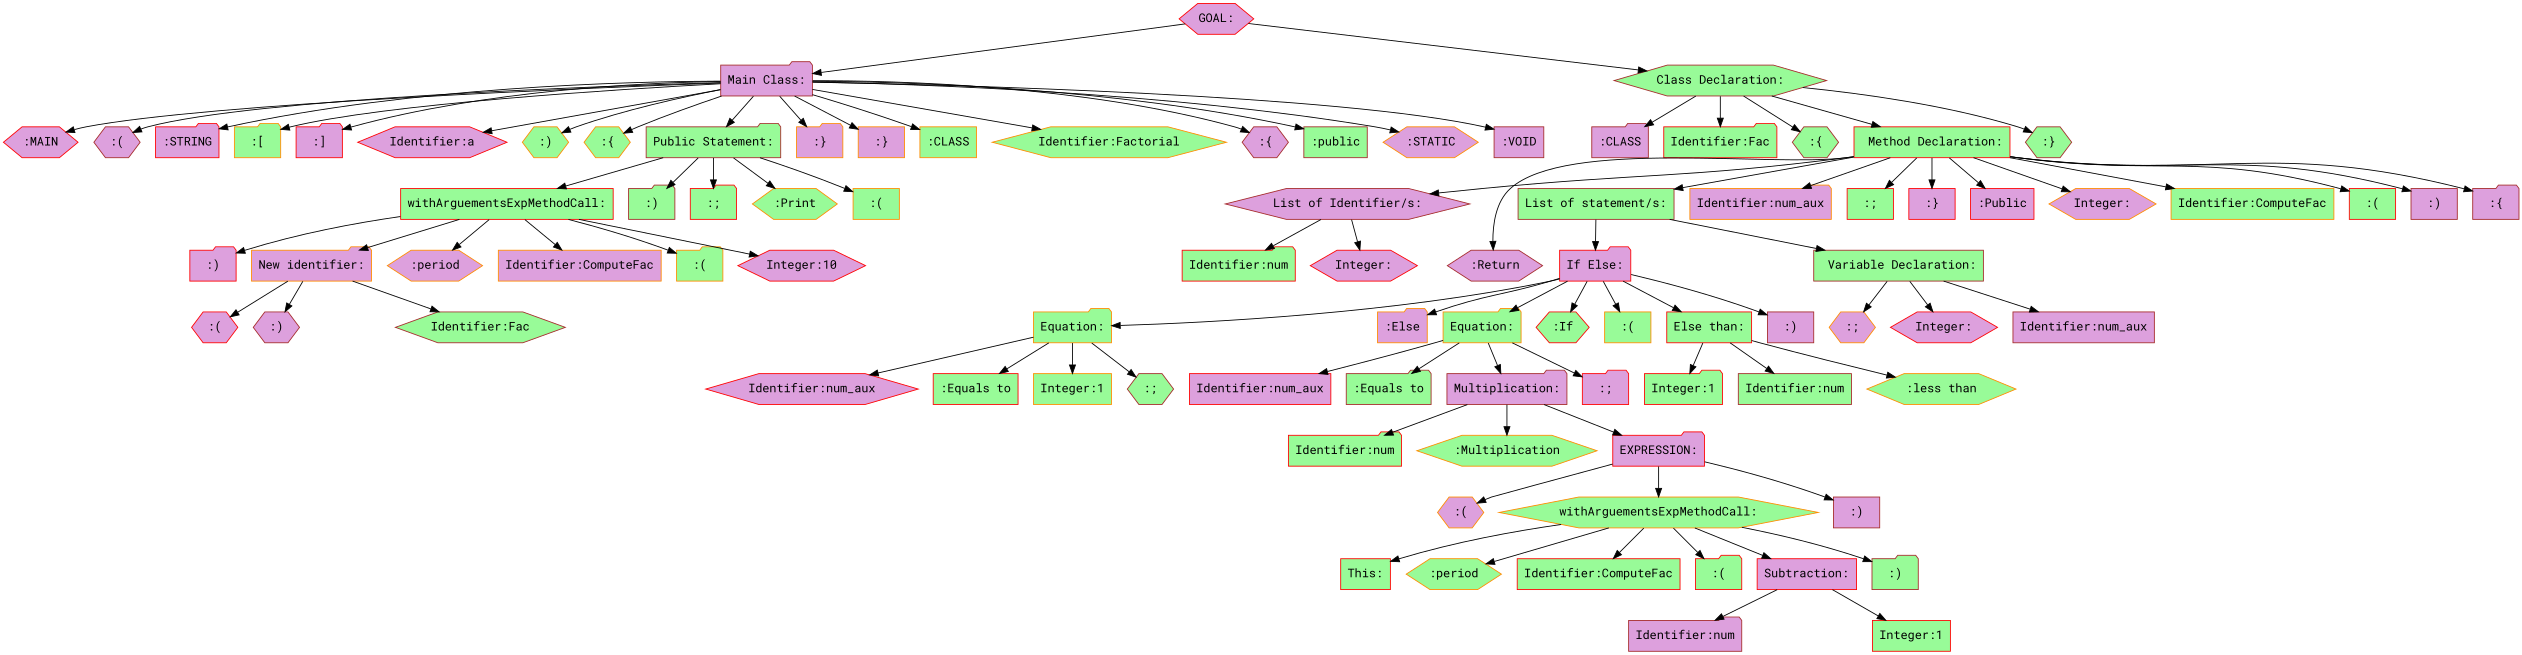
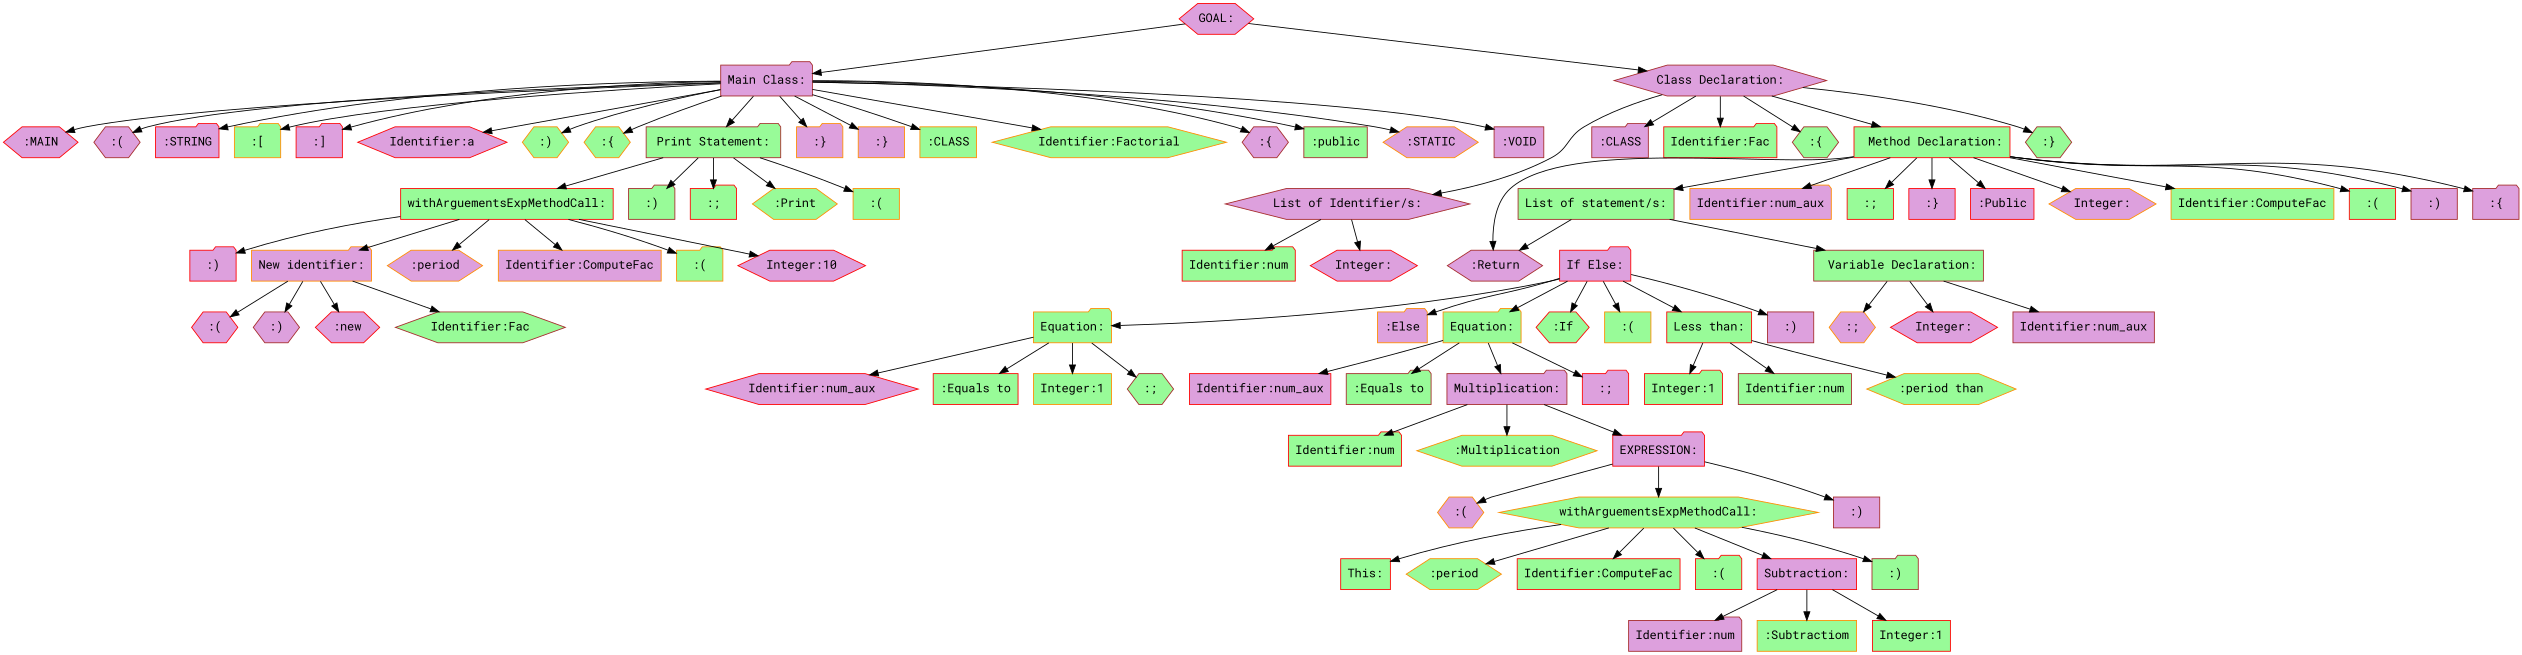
(1720, 81) -> (1720, 81)
(713, 142) -> (713, 142)
(1647, 176) -> (1557, 154)
(1596, 231) -> (1549, 233)
none -> (348, 327)
(1709, 327) -> (1709, 327)
(1941, 389) -> (1941, 389)
none -> (1807, 636)
